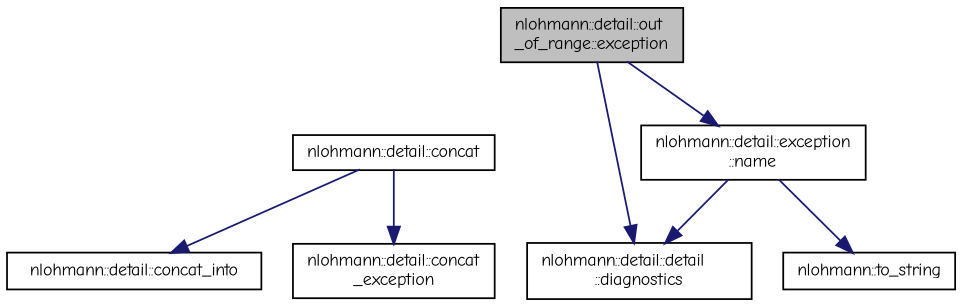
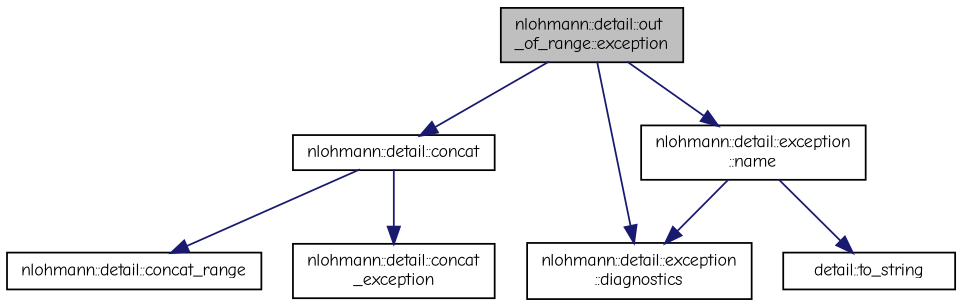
none -> (492, 94)
(134, 271) -> (134, 271)
(639, 271) -> (639, 271)
(869, 271) -> (869, 271)
